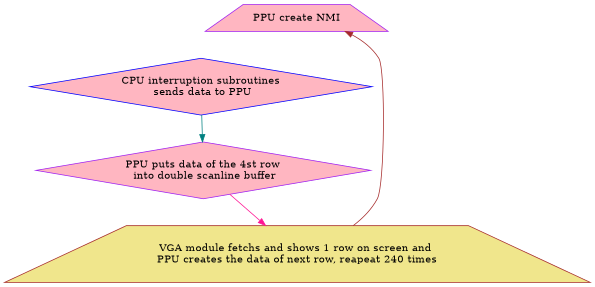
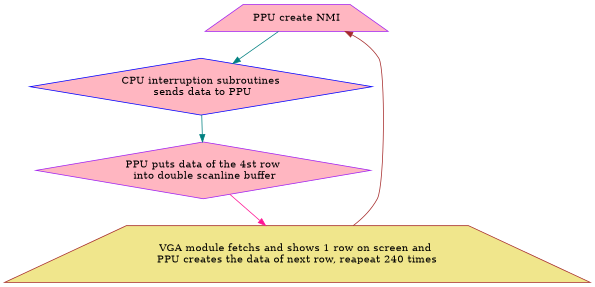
none -> (259, 45)
